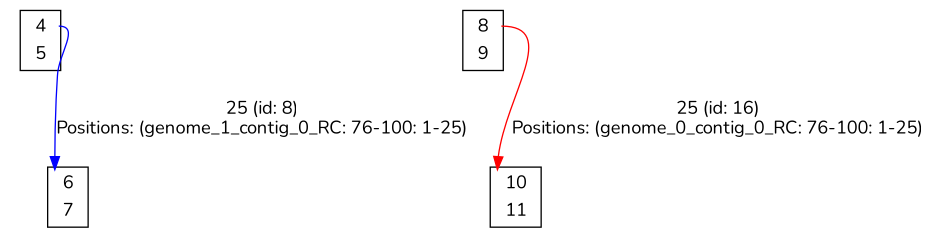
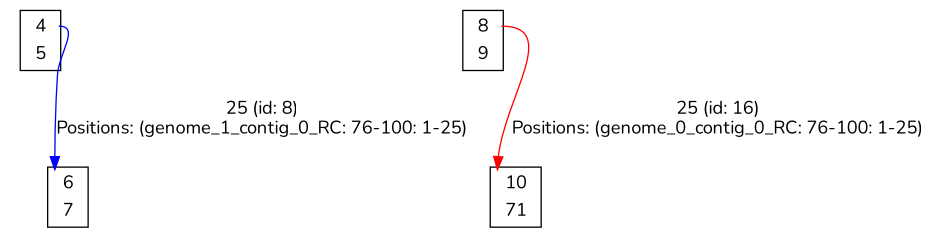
(516, 210) -> (516, 210)
